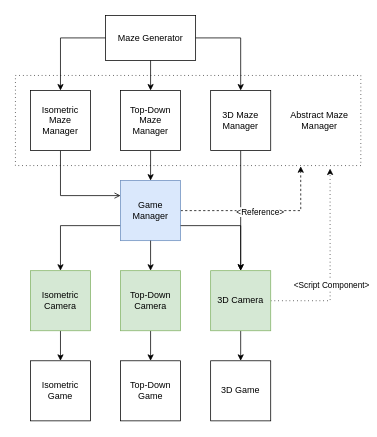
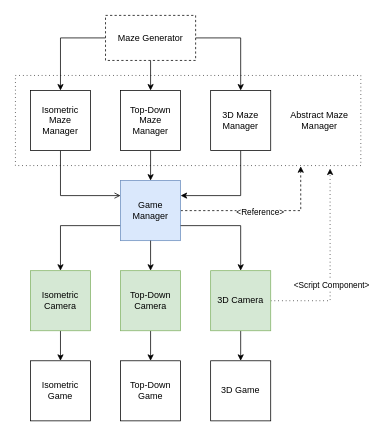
(150, 38) -> (150, 38)
(240, 207) -> (214, 195)
